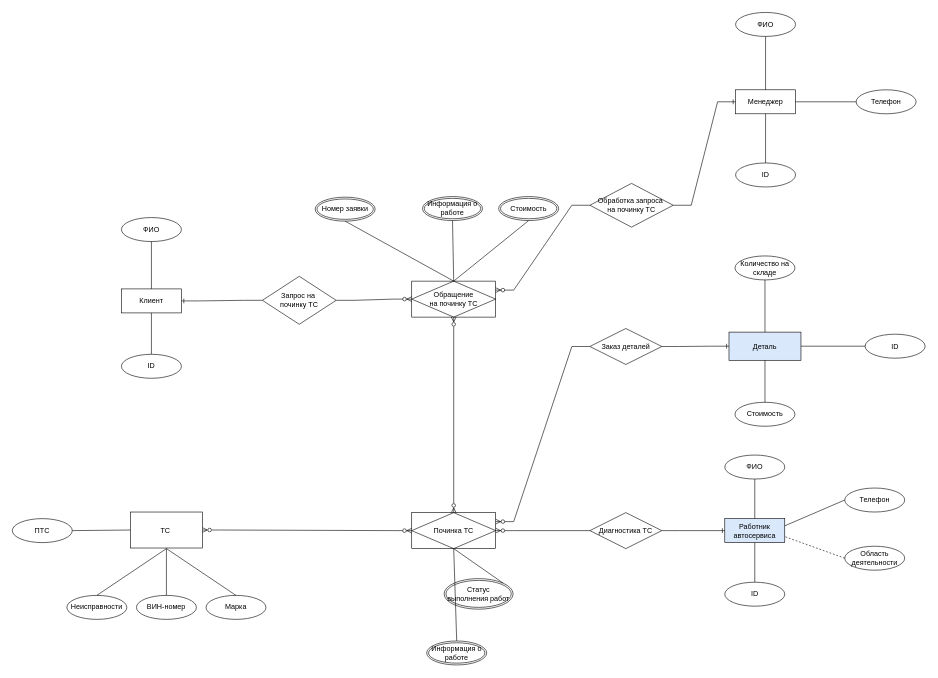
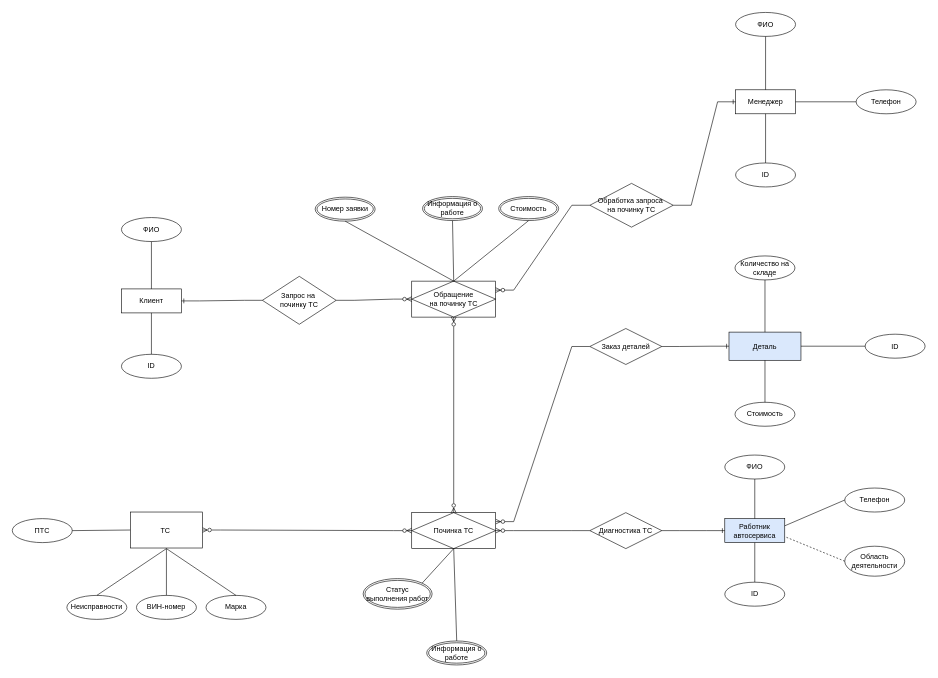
(875, 558) -> (875, 561)
(479, 594) -> (398, 594)
